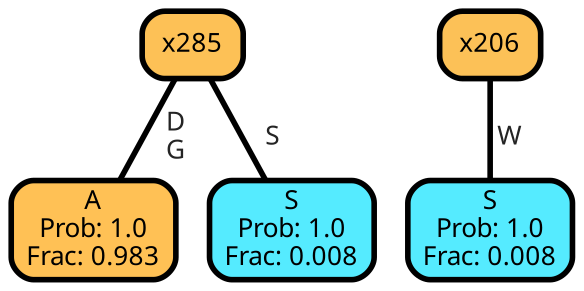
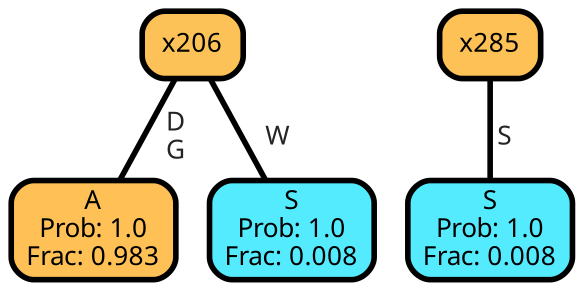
(147, 130) -> (147, 130)
